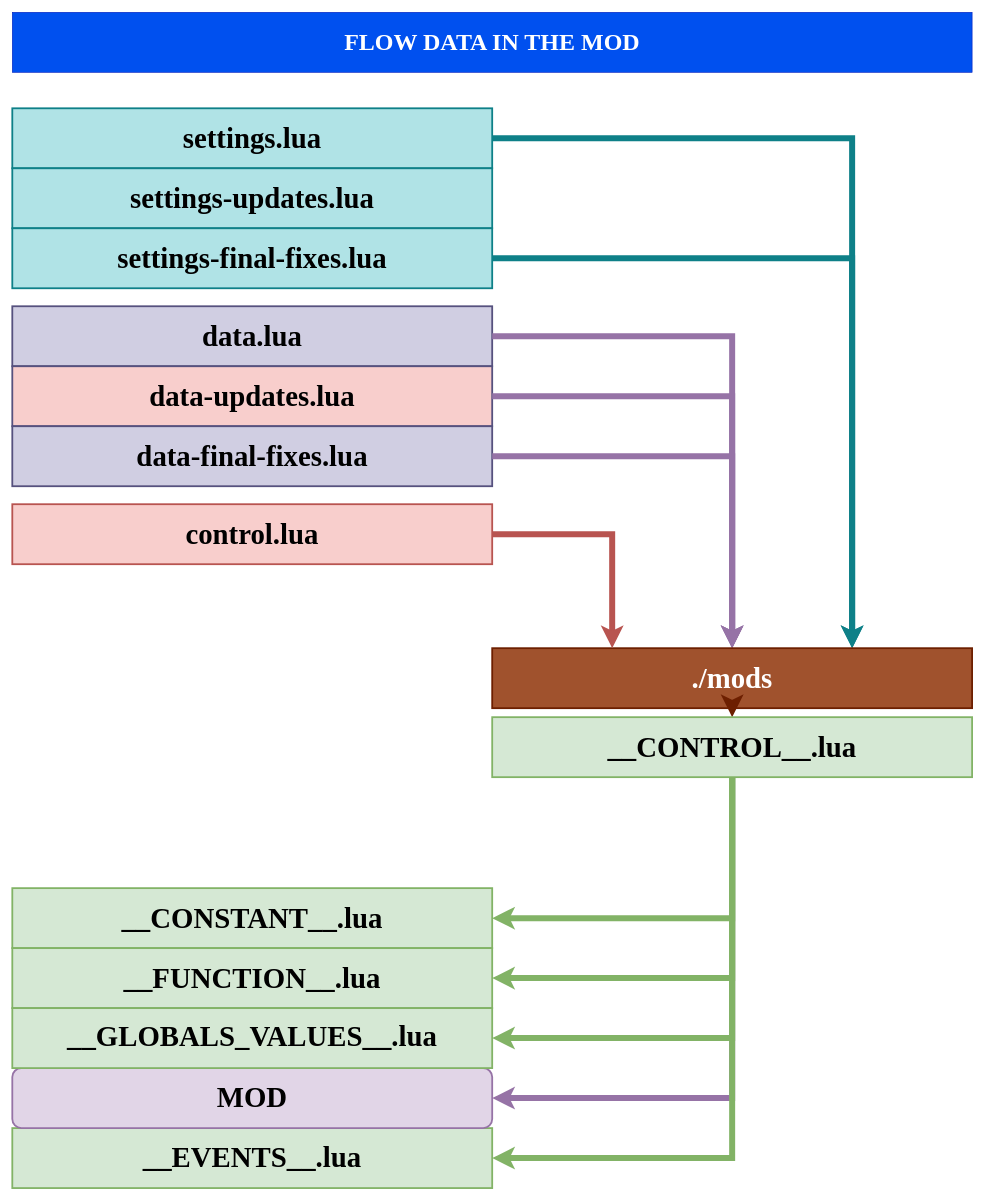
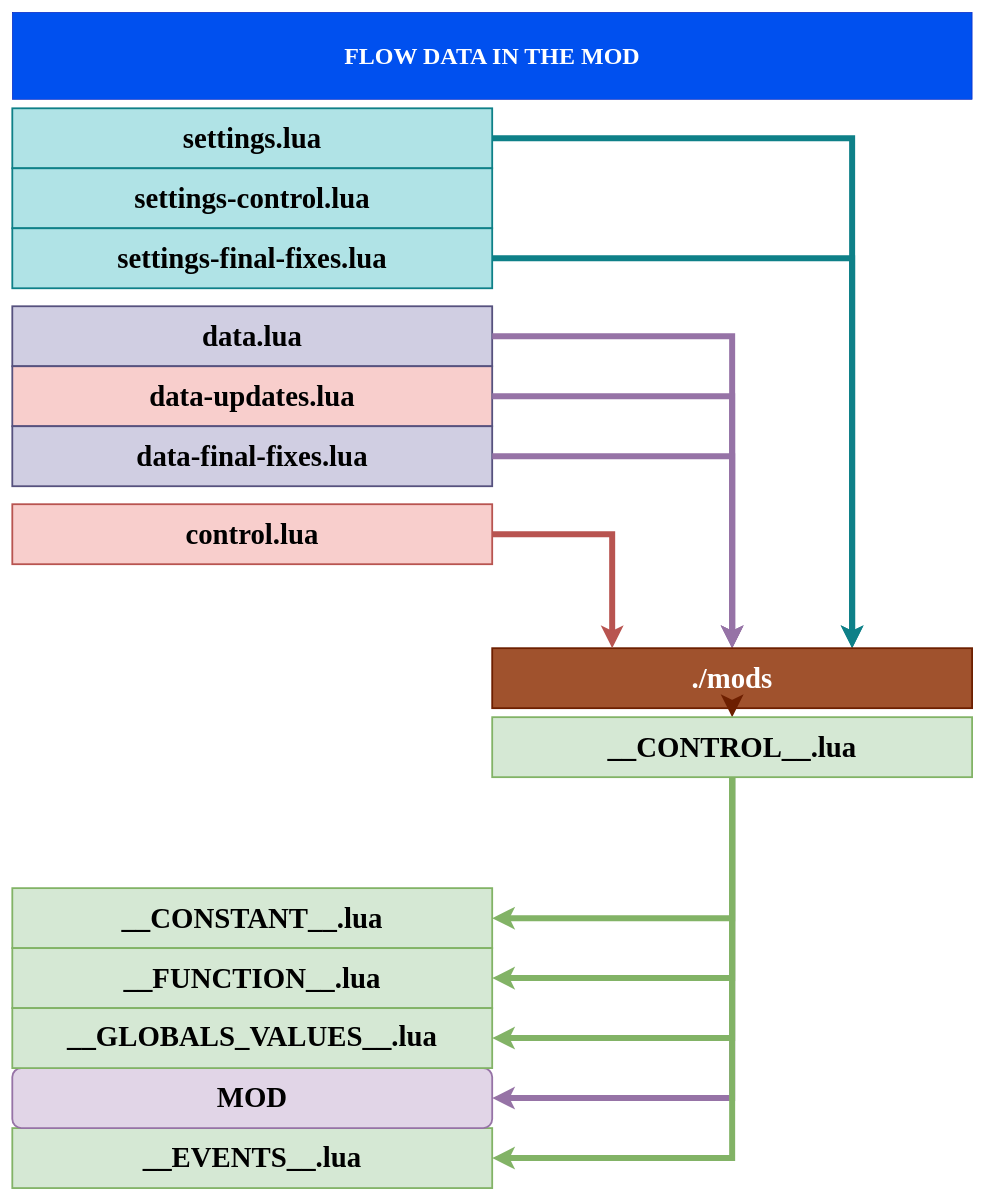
(492, 42) -> (492, 56)
(252, 198) -> (252, 198)
